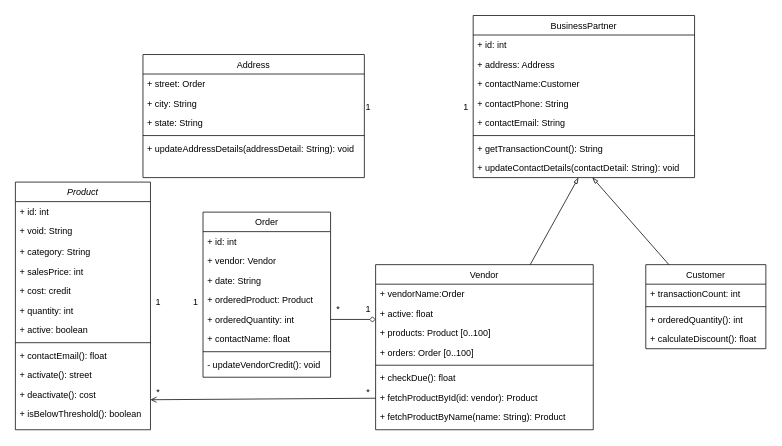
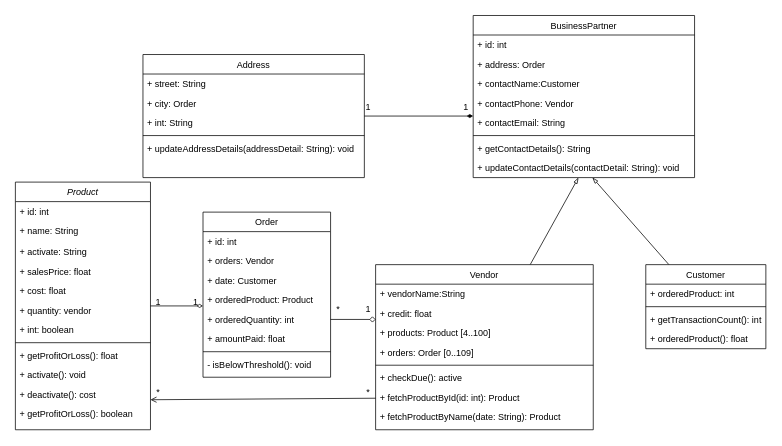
(519, 65) -> (514, 65)
(181, 84) -> (183, 84)
(176, 104) -> (175, 104)
(528, 104) -> (529, 104)
none -> (466, 116)
(180, 123) -> (174, 123)
(549, 149) -> (543, 149)
(49, 231) -> (50, 231)
(60, 252) -> (59, 252)
(244, 261) -> (244, 261)
(55, 272) -> (60, 272)
(238, 281) -> (244, 281)
(50, 291) -> (48, 291)
(423, 294) -> (424, 294)
(702, 294) -> (698, 294)
none -> (175, 306)
(51, 311) -> (60, 311)
(411, 314) -> (411, 314)
(704, 320) -> (714, 320)
(56, 330) -> (49, 330)
(443, 333) -> (443, 333)
(253, 339) -> (249, 339)
(712, 339) -> (708, 339)
(433, 353) -> (433, 353)
(70, 356) -> (79, 356)
(272, 365) -> (264, 365)
(65, 375) -> (59, 375)
(423, 378) -> (425, 378)
(471, 398) -> (462, 398)
(84, 414) -> (84, 414)
(481, 417) -> (481, 417)
